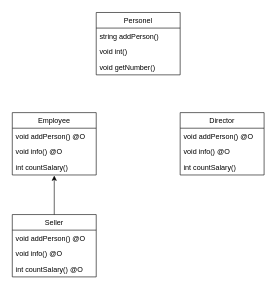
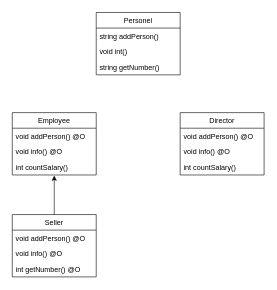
(130, 67) -> (134, 67)
(52, 269) -> (49, 269)
